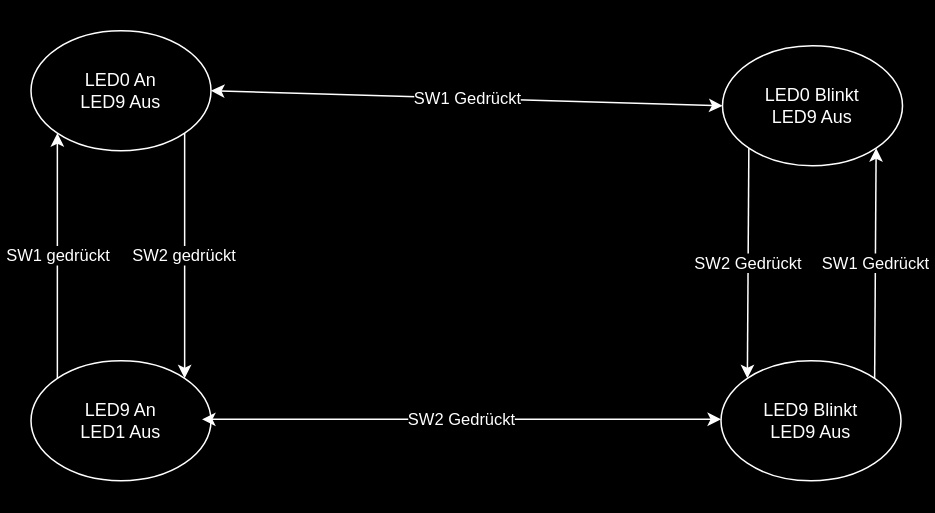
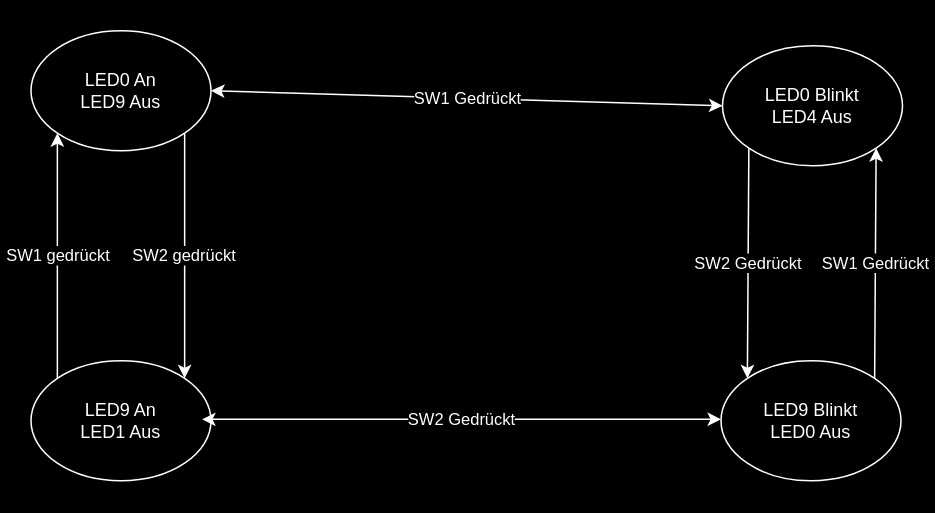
(812, 106) -> (812, 106)
(811, 421) -> (811, 421)
